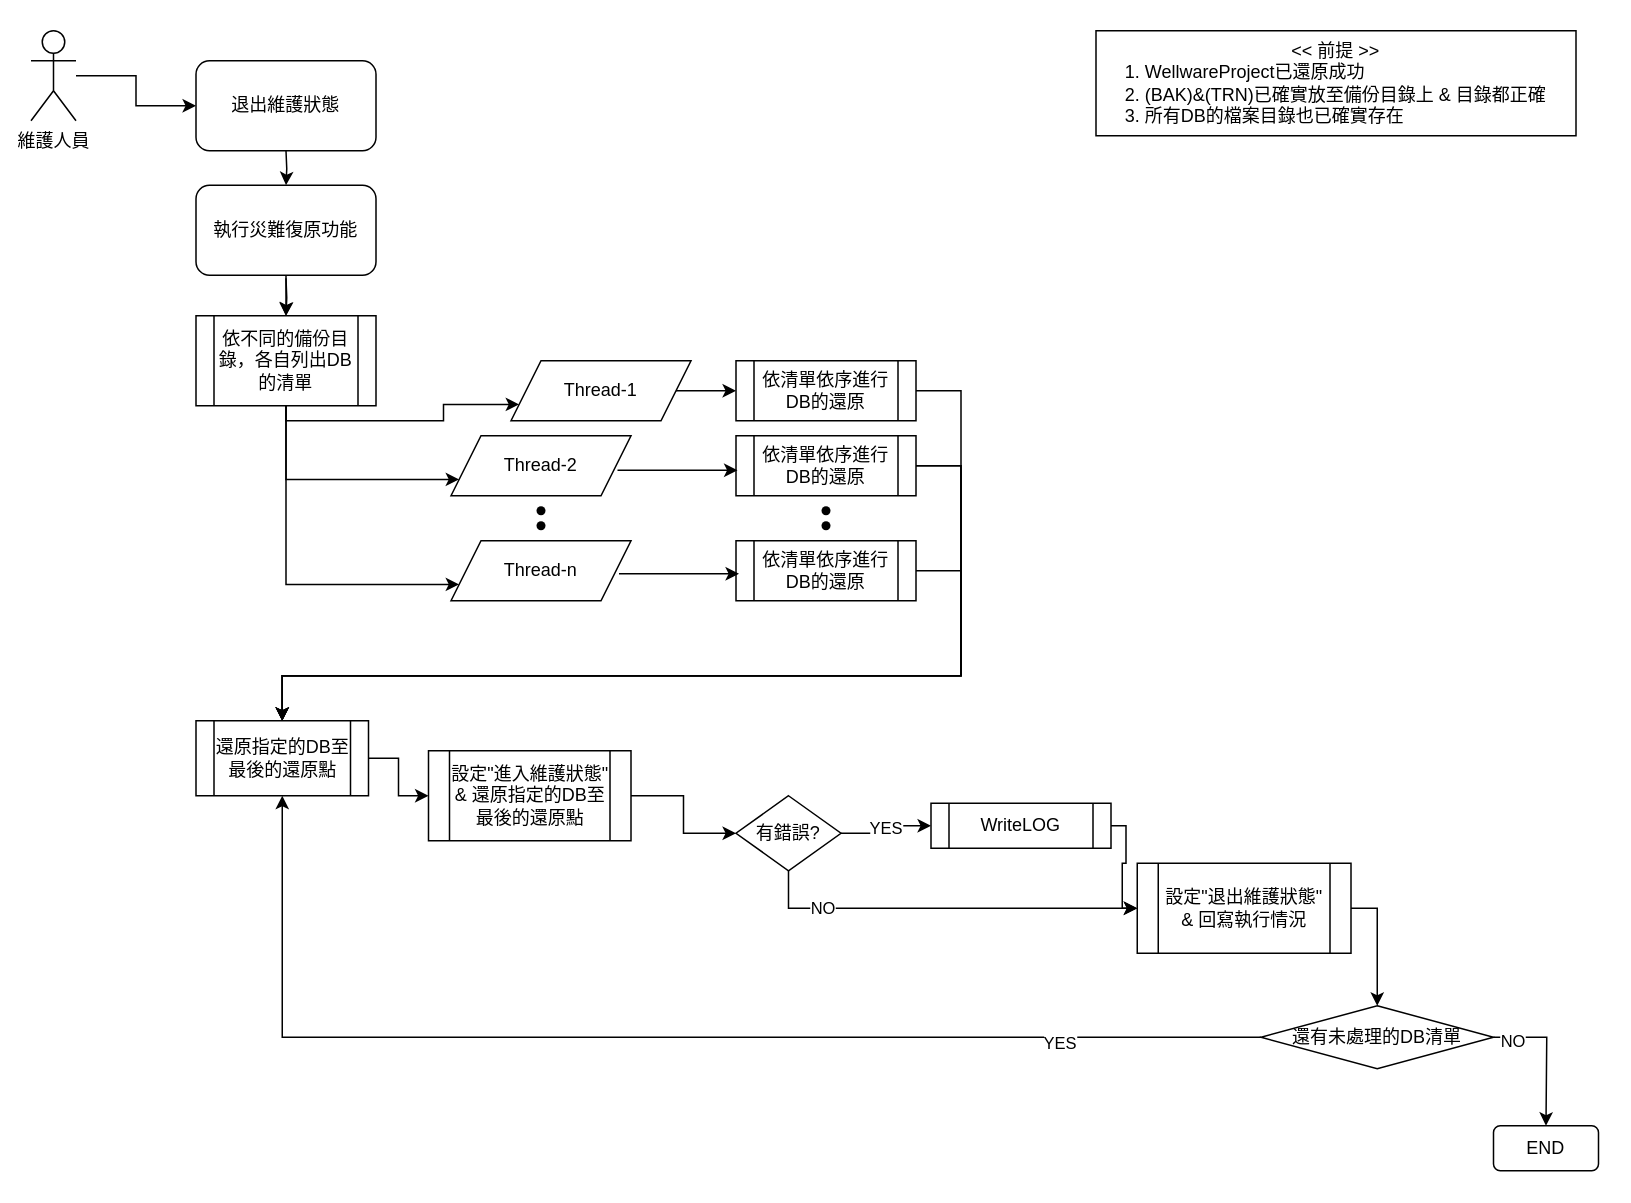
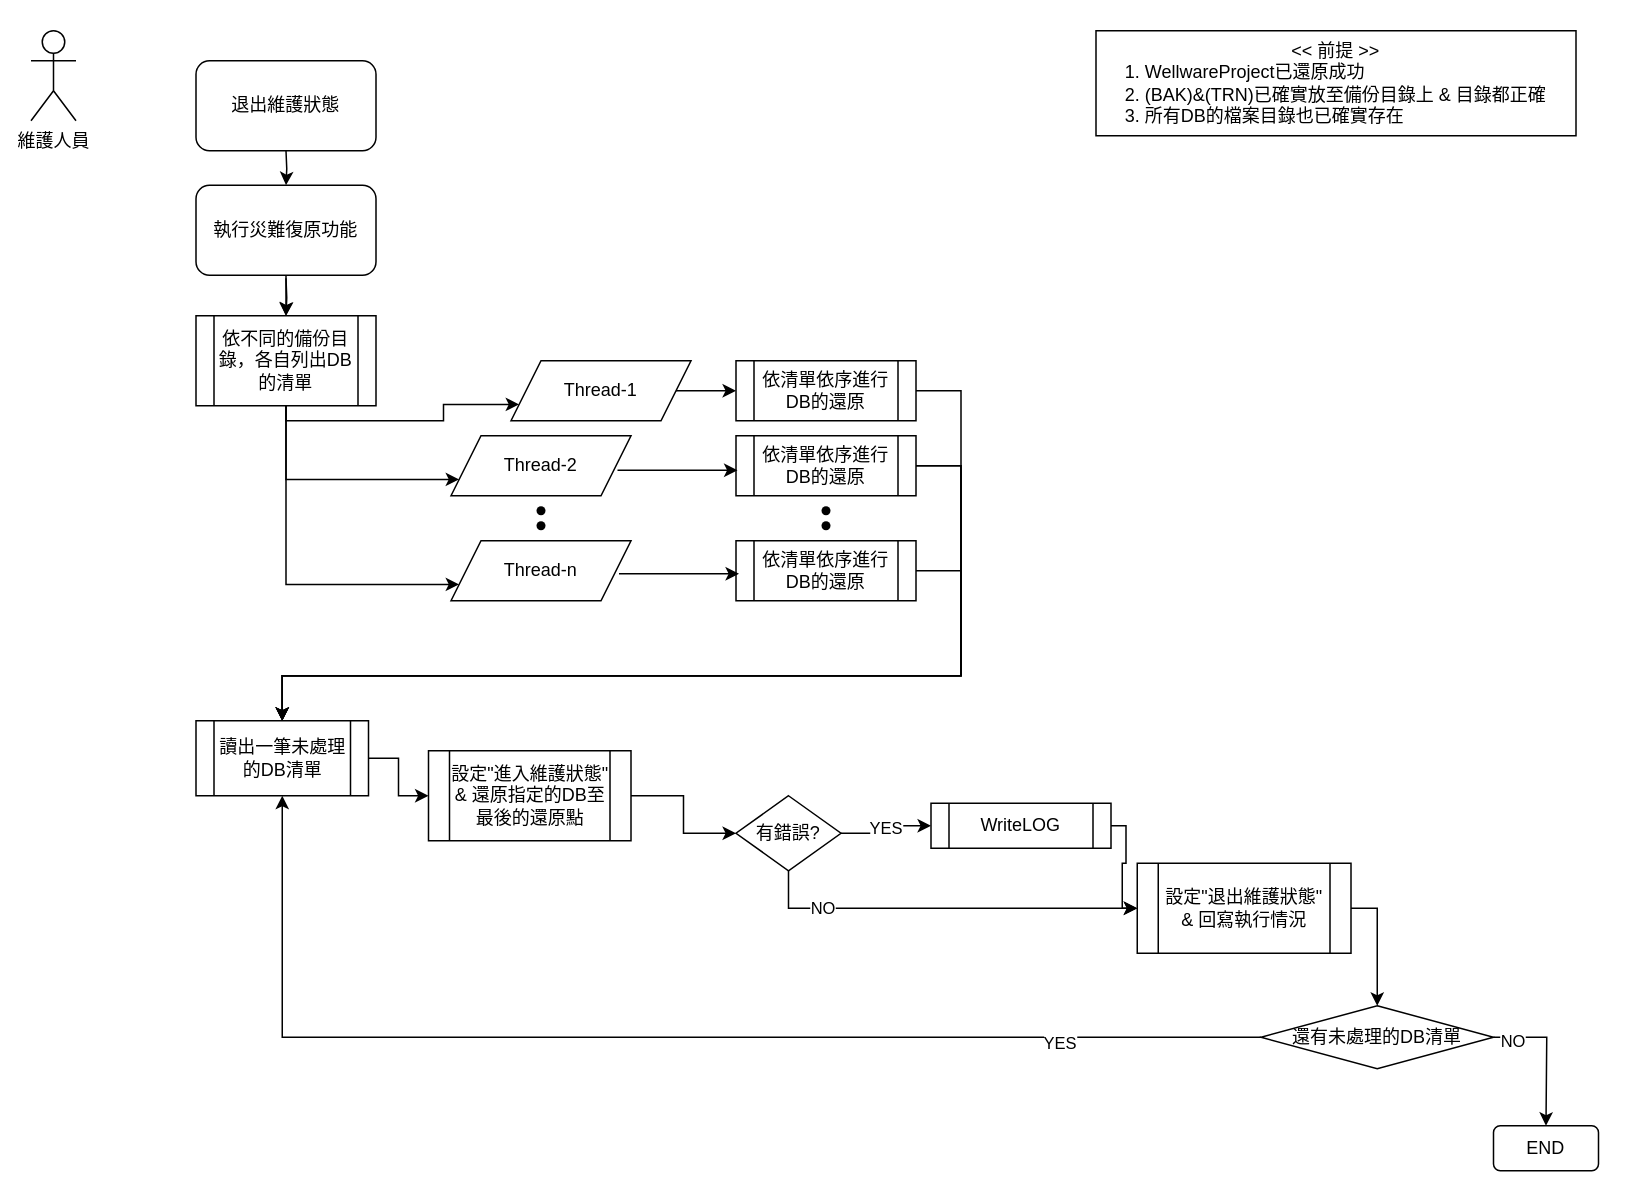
(136, 86) -> none
(283, 758) -> (283, 758)
